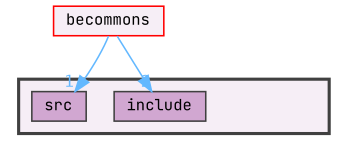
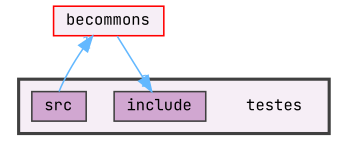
(98, 58) -> (70, 69)
none -> (275, 106)
